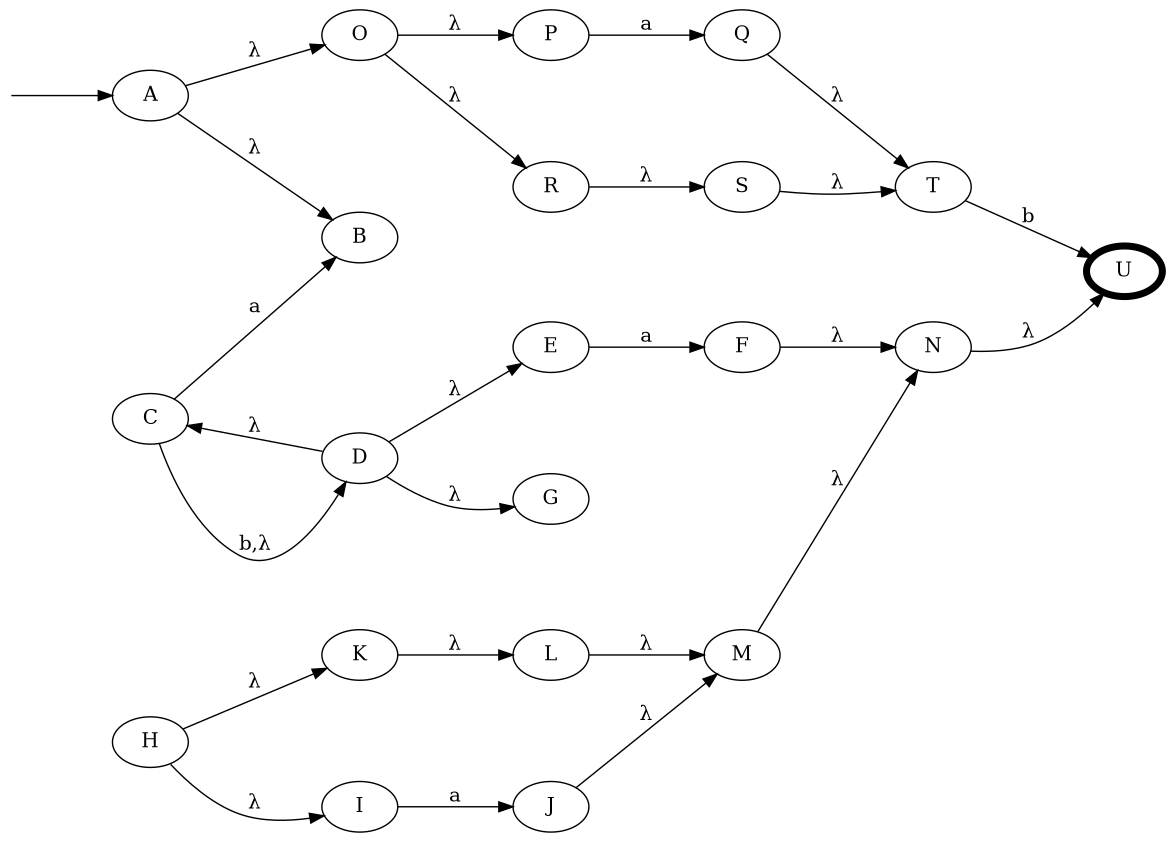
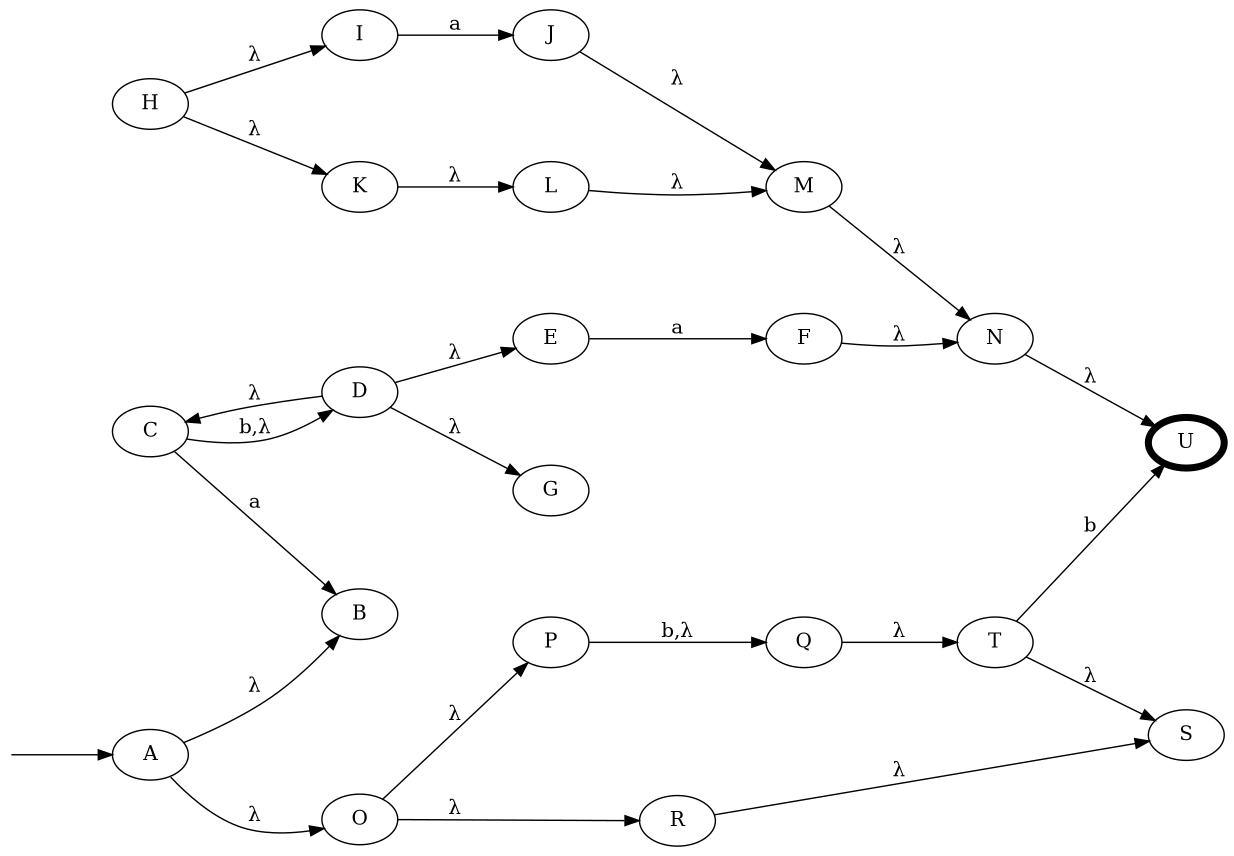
(647, 25) -> (677, 632)
(830, 194) -> (1084, 686)
